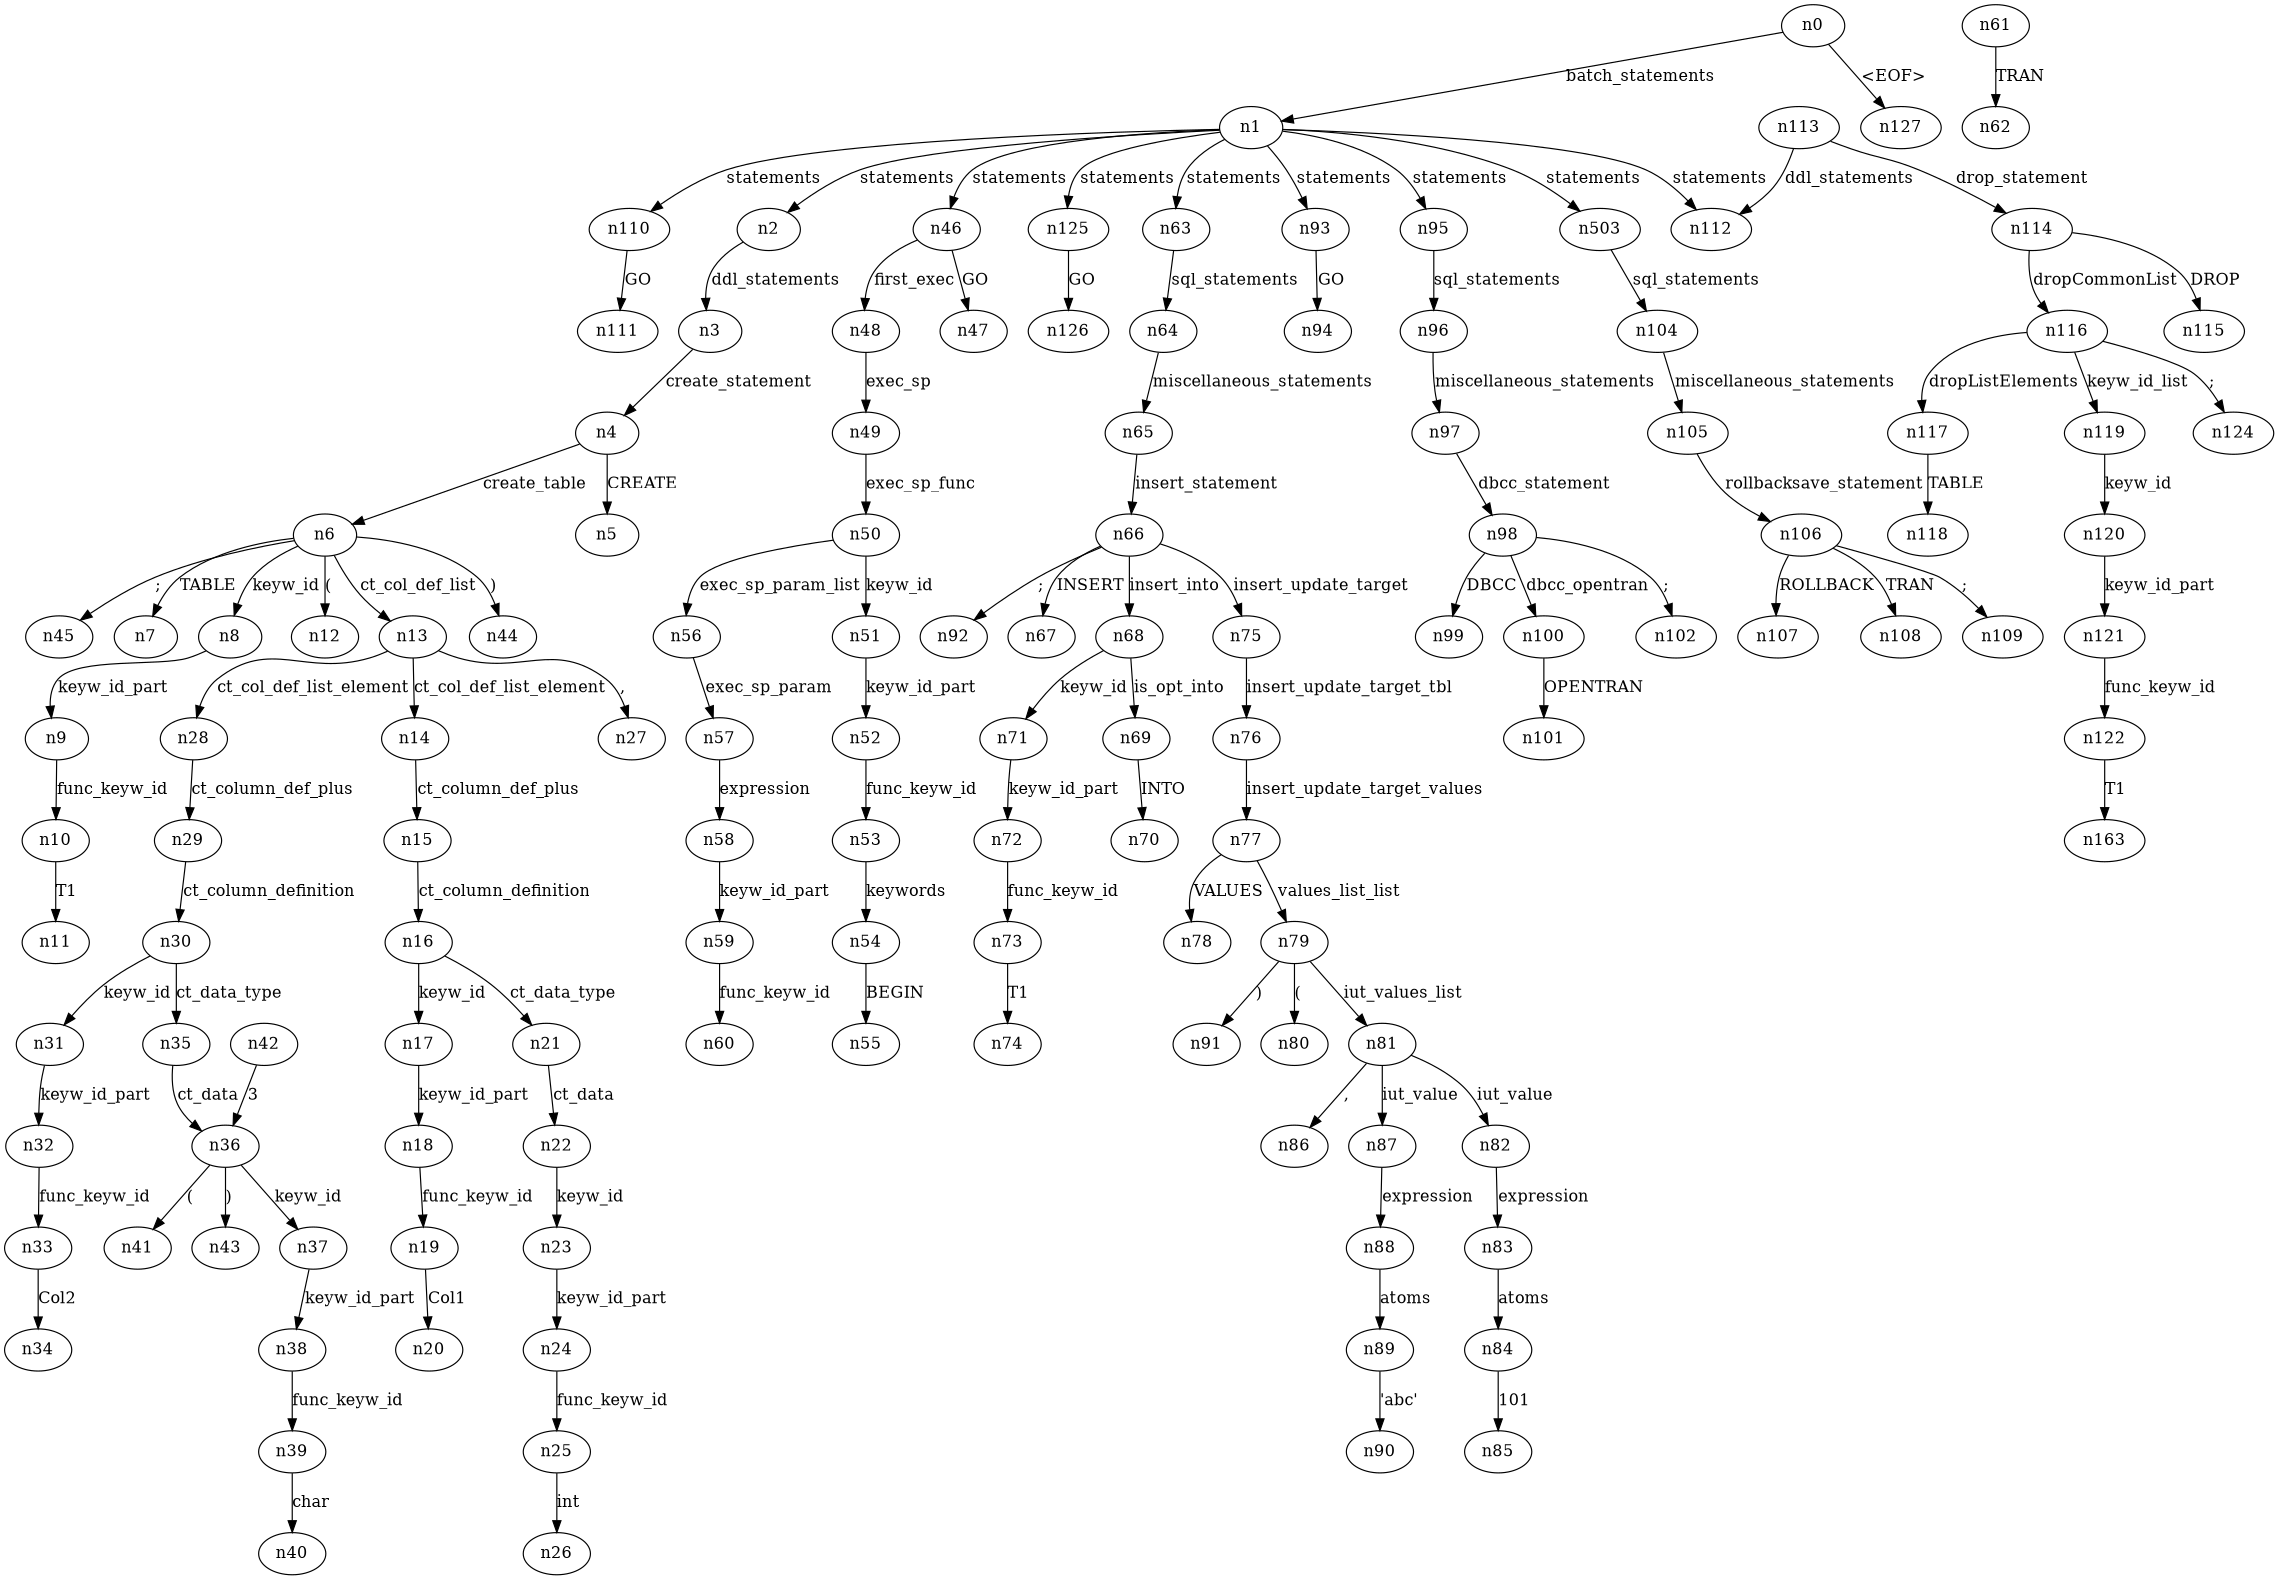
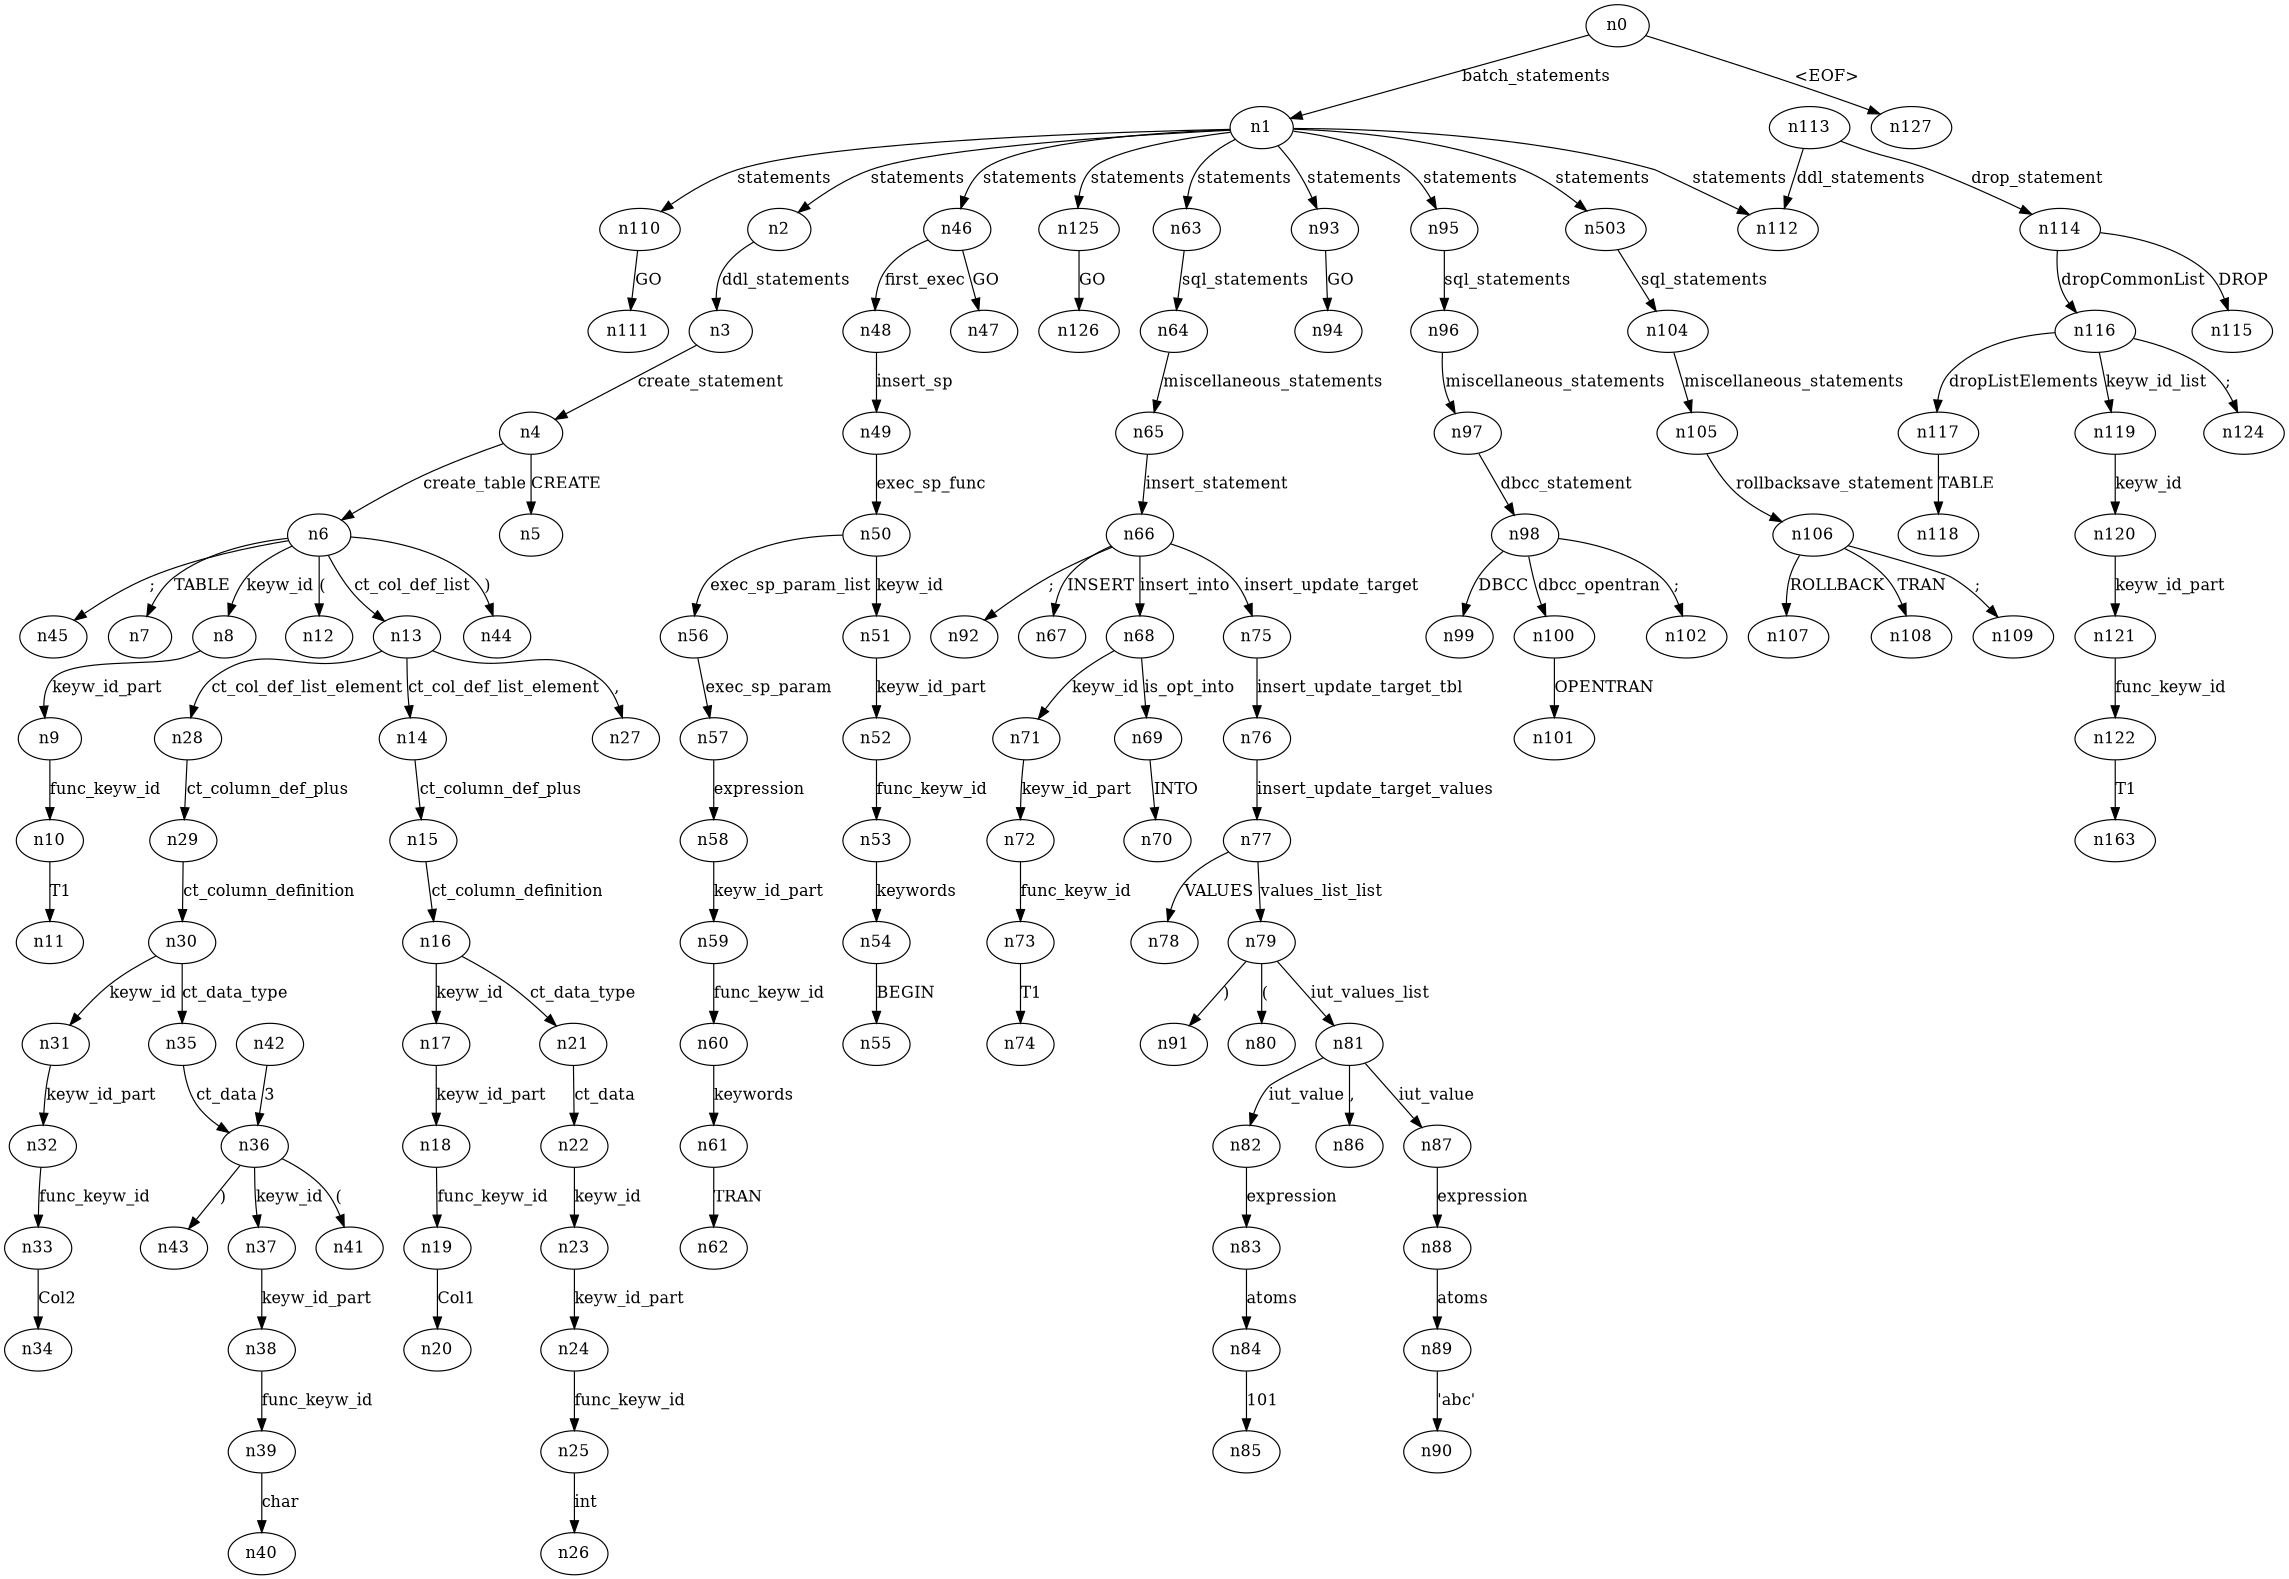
(899, 382) -> (915, 382)
none -> (714, 1089)
